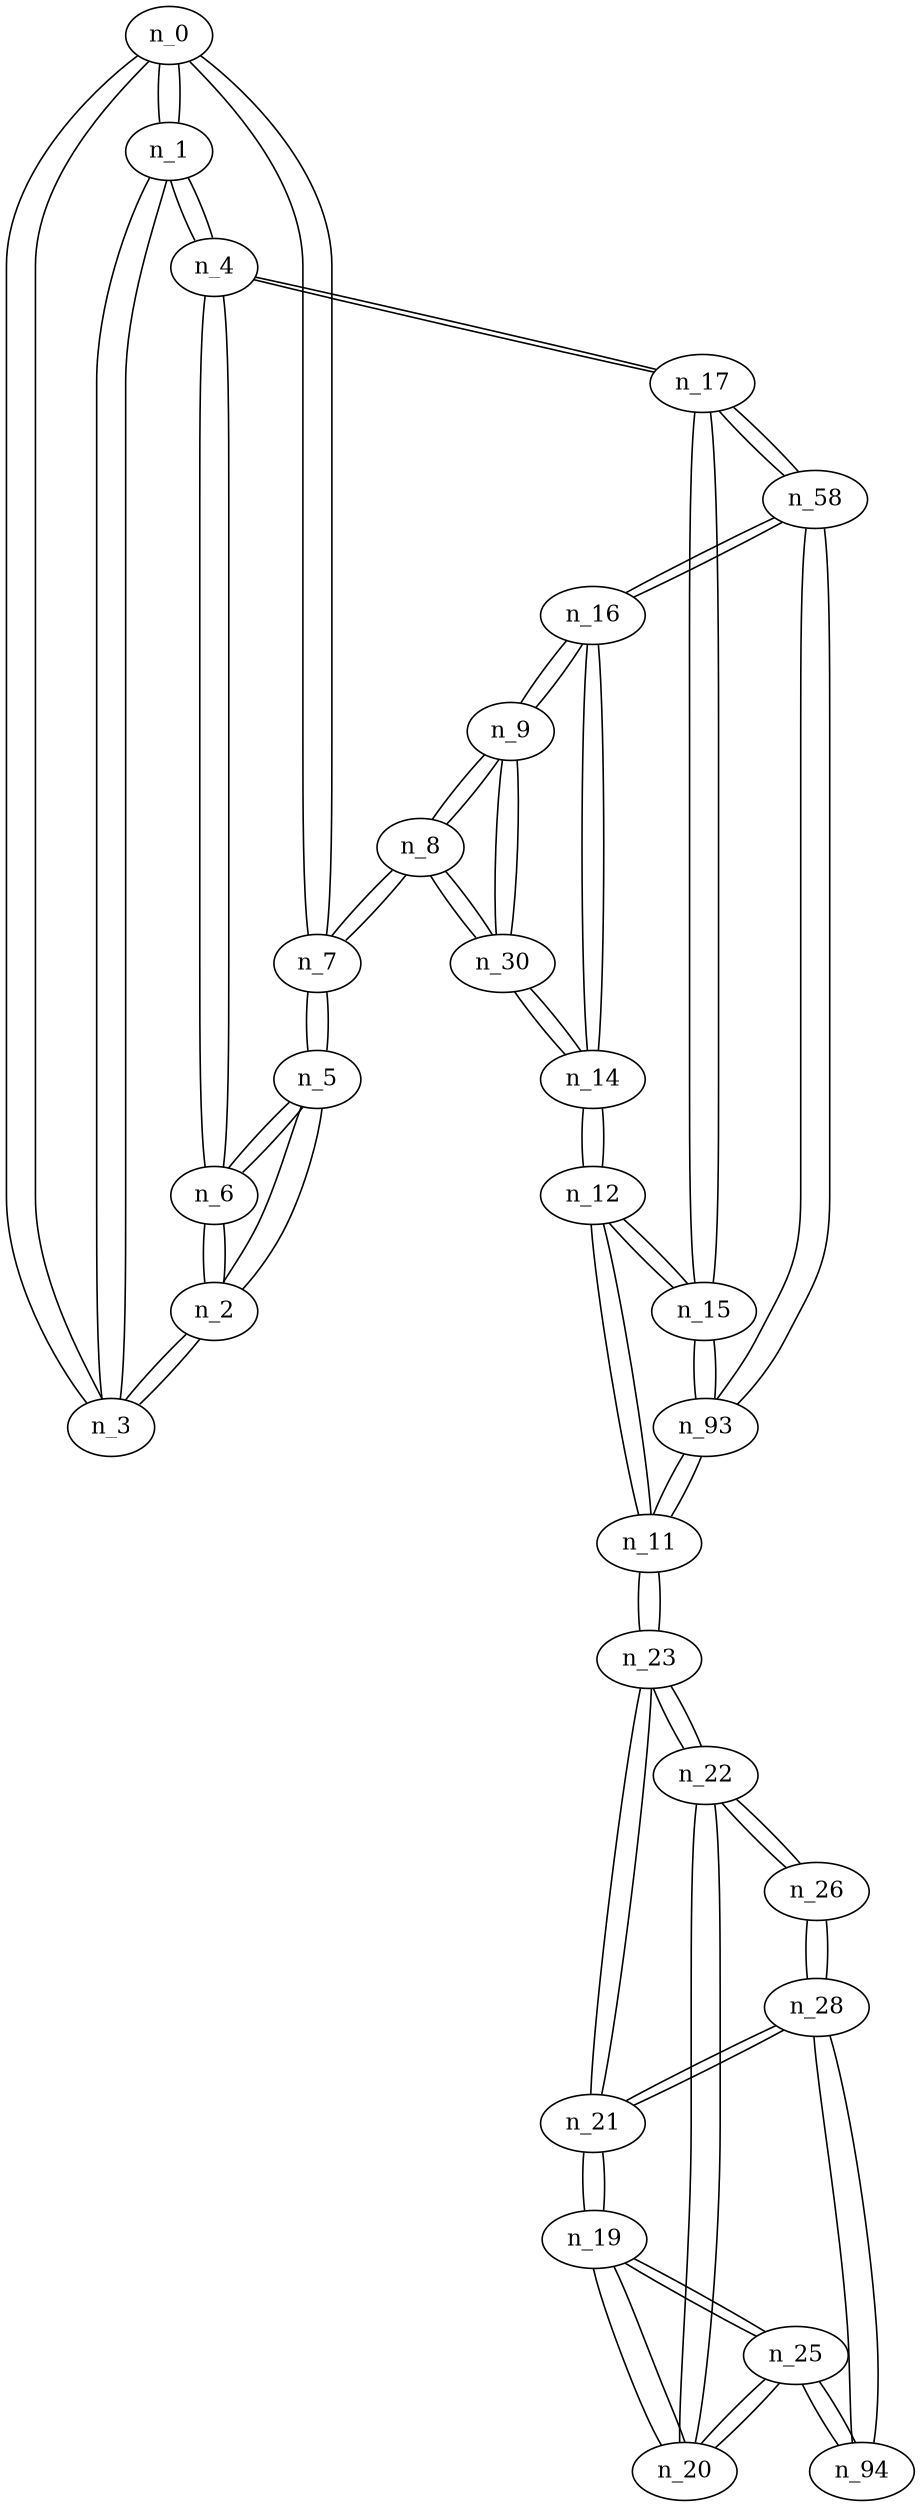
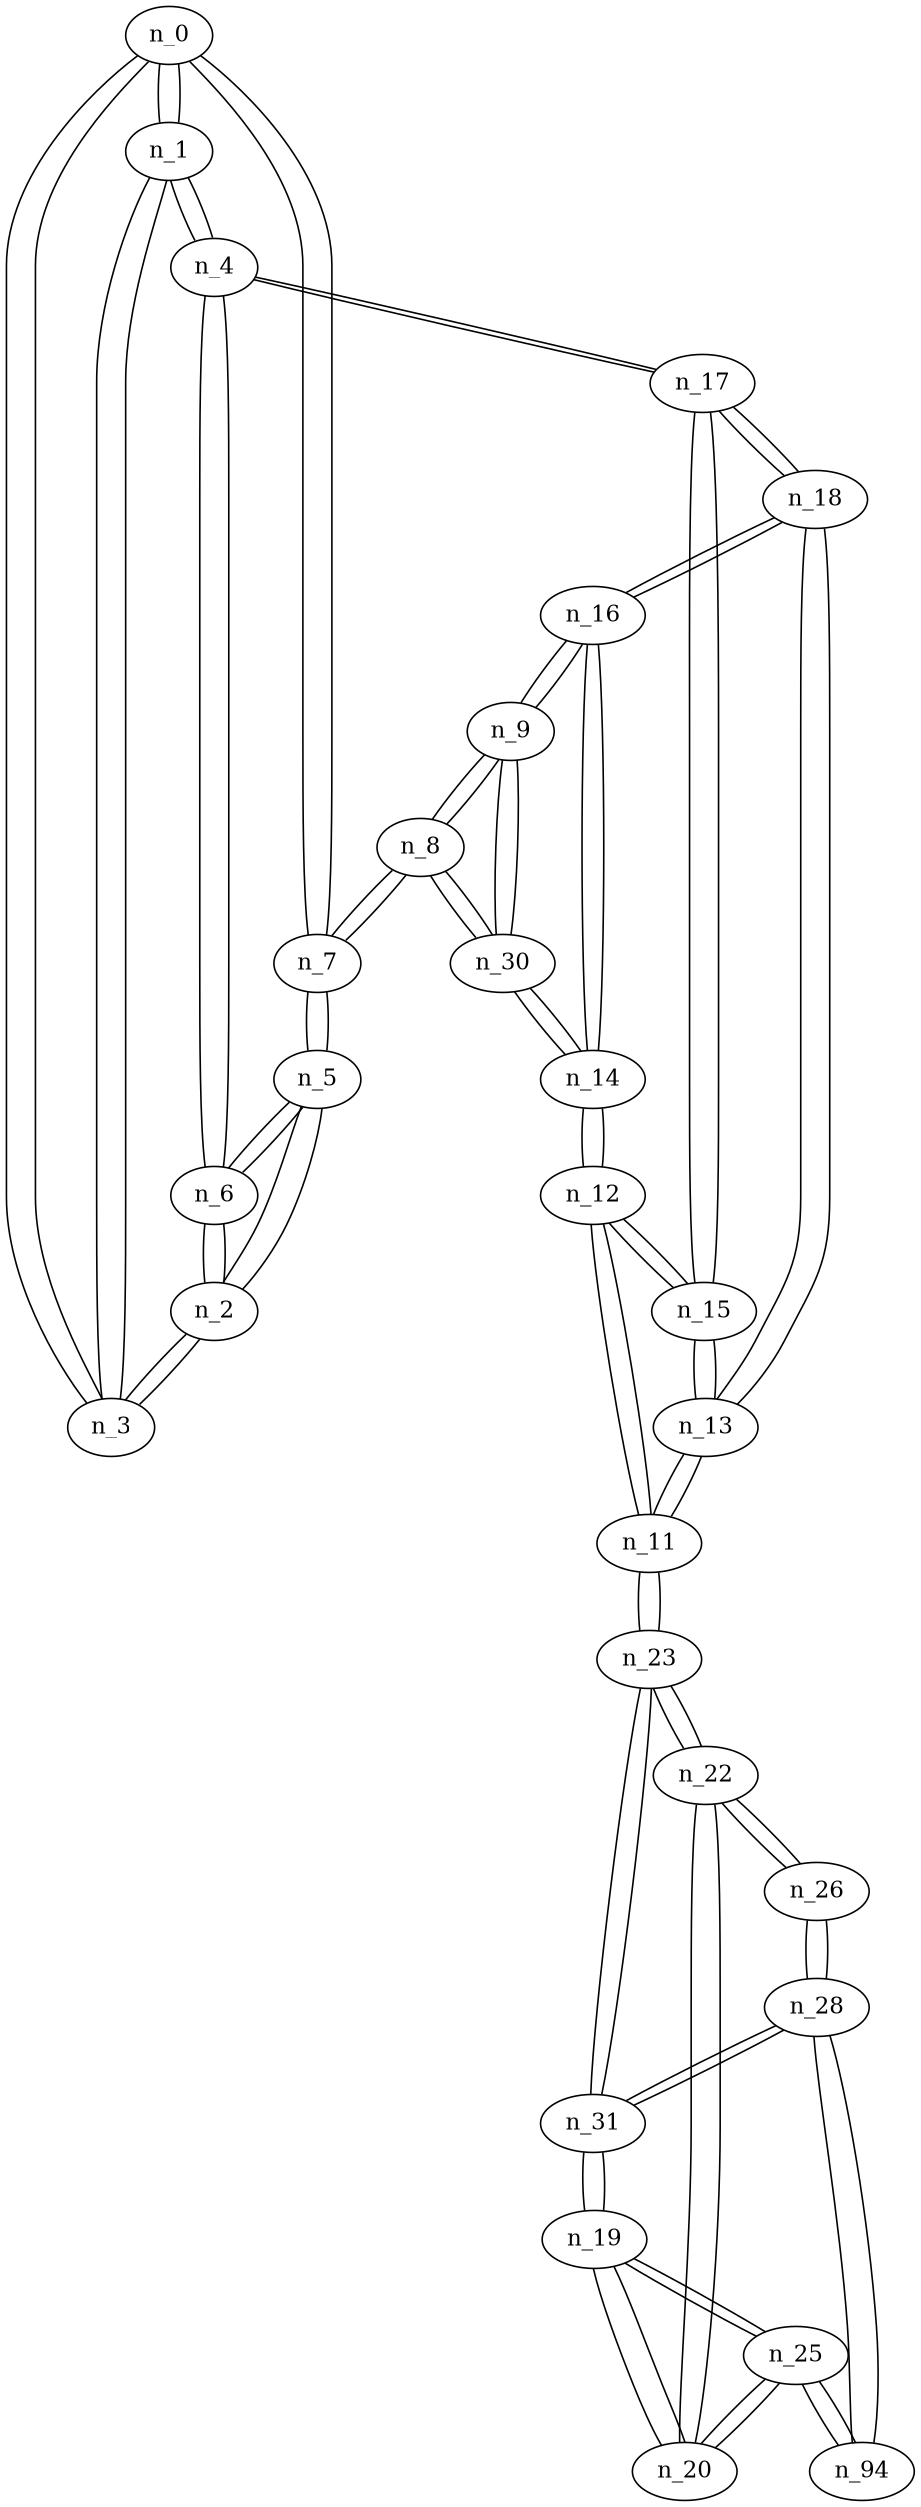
(815, 499) -> (815, 499)
(706, 1427) -> (706, 1427)
(593, 2123) -> (593, 2123)
